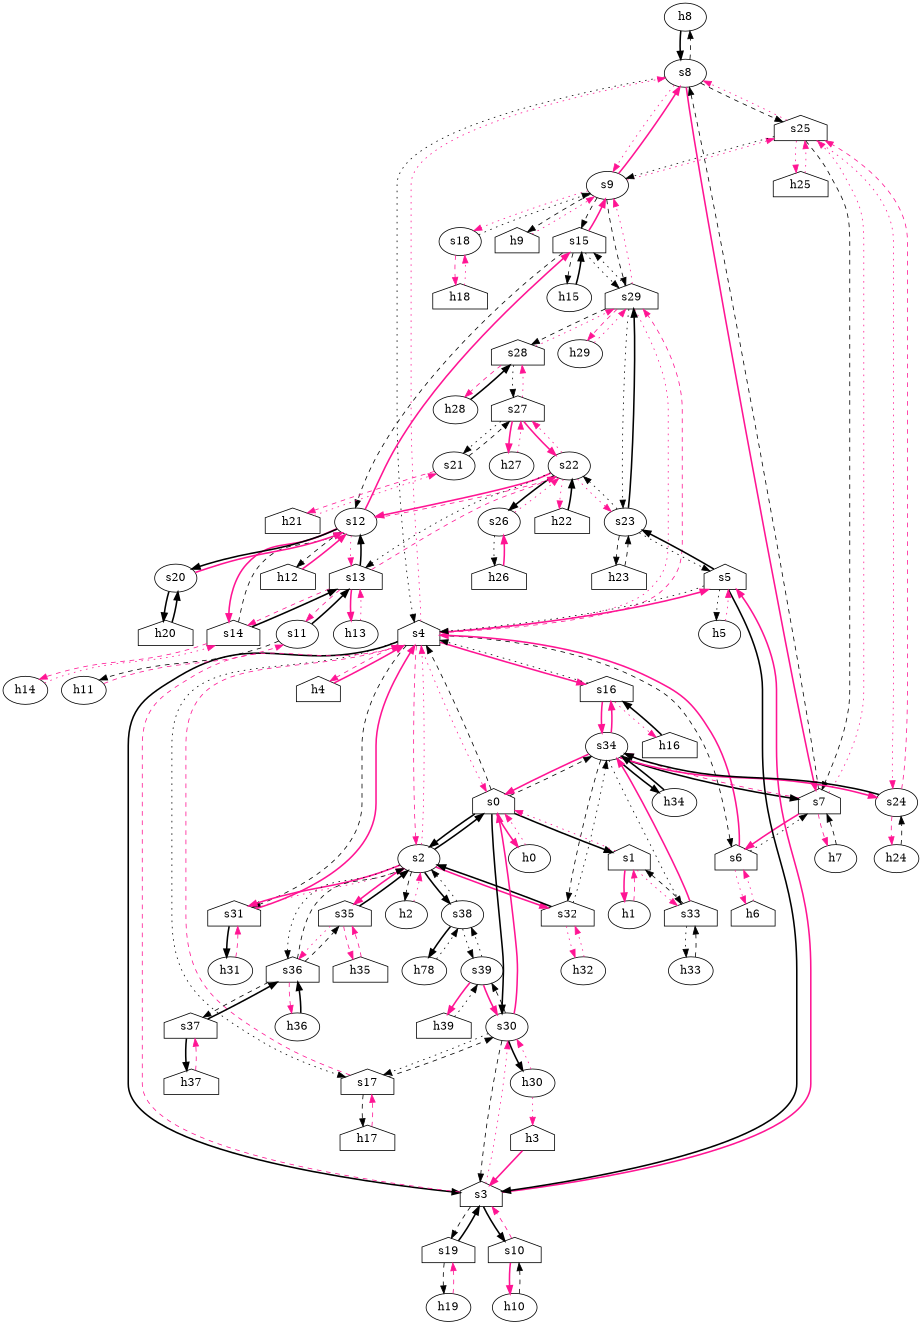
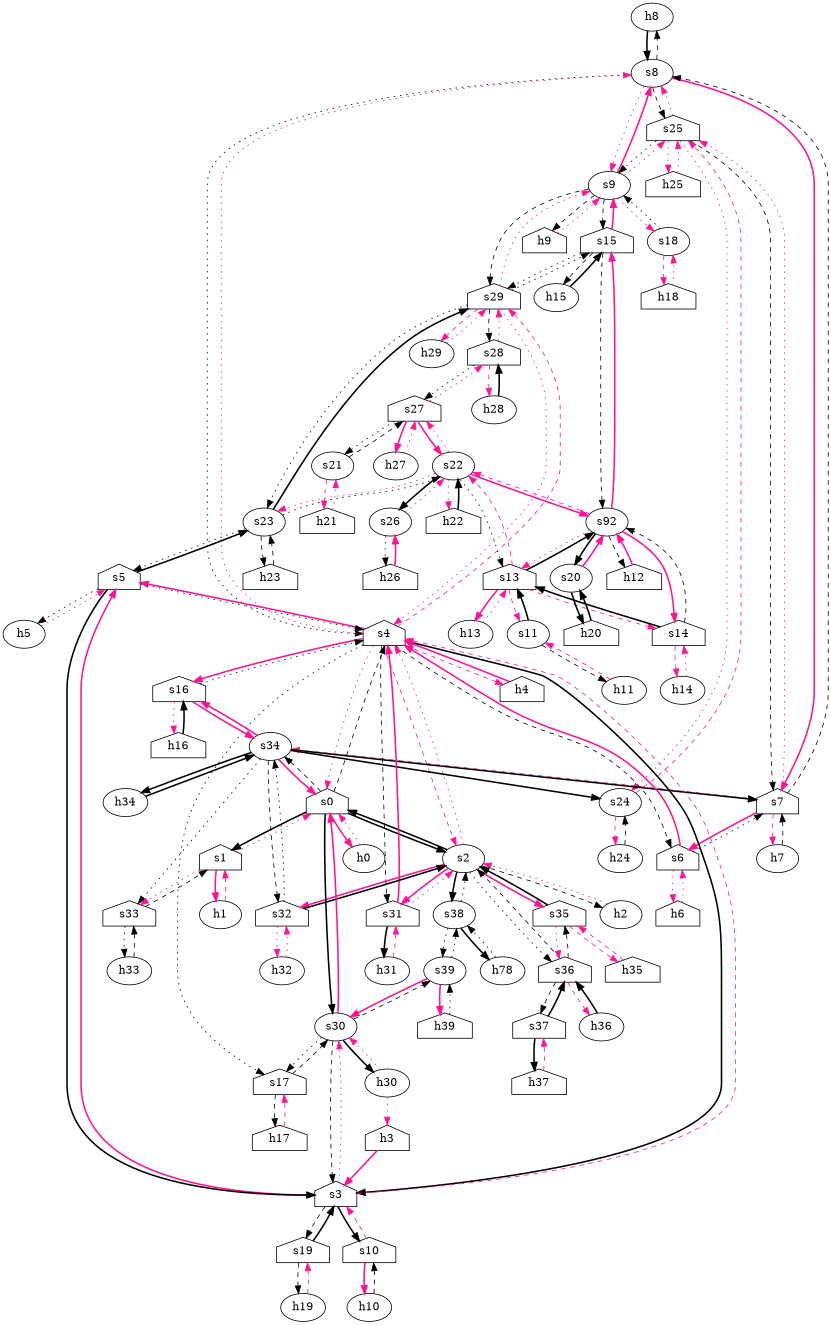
(356, 522) -> (607, 522)
(744, 778) -> (449, 775)
(755, 778) -> none
(186, 828) -> none
(658, 832) -> none
